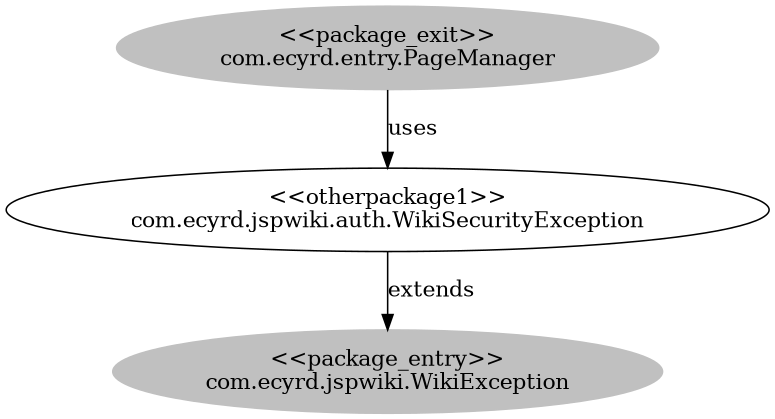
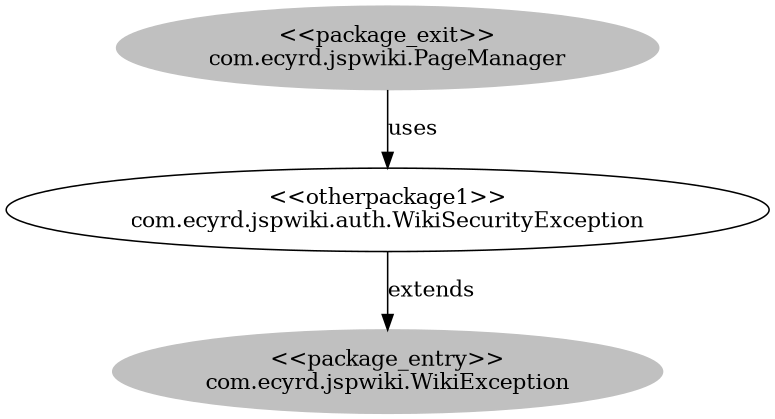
(388, 48) -> (388, 48)
